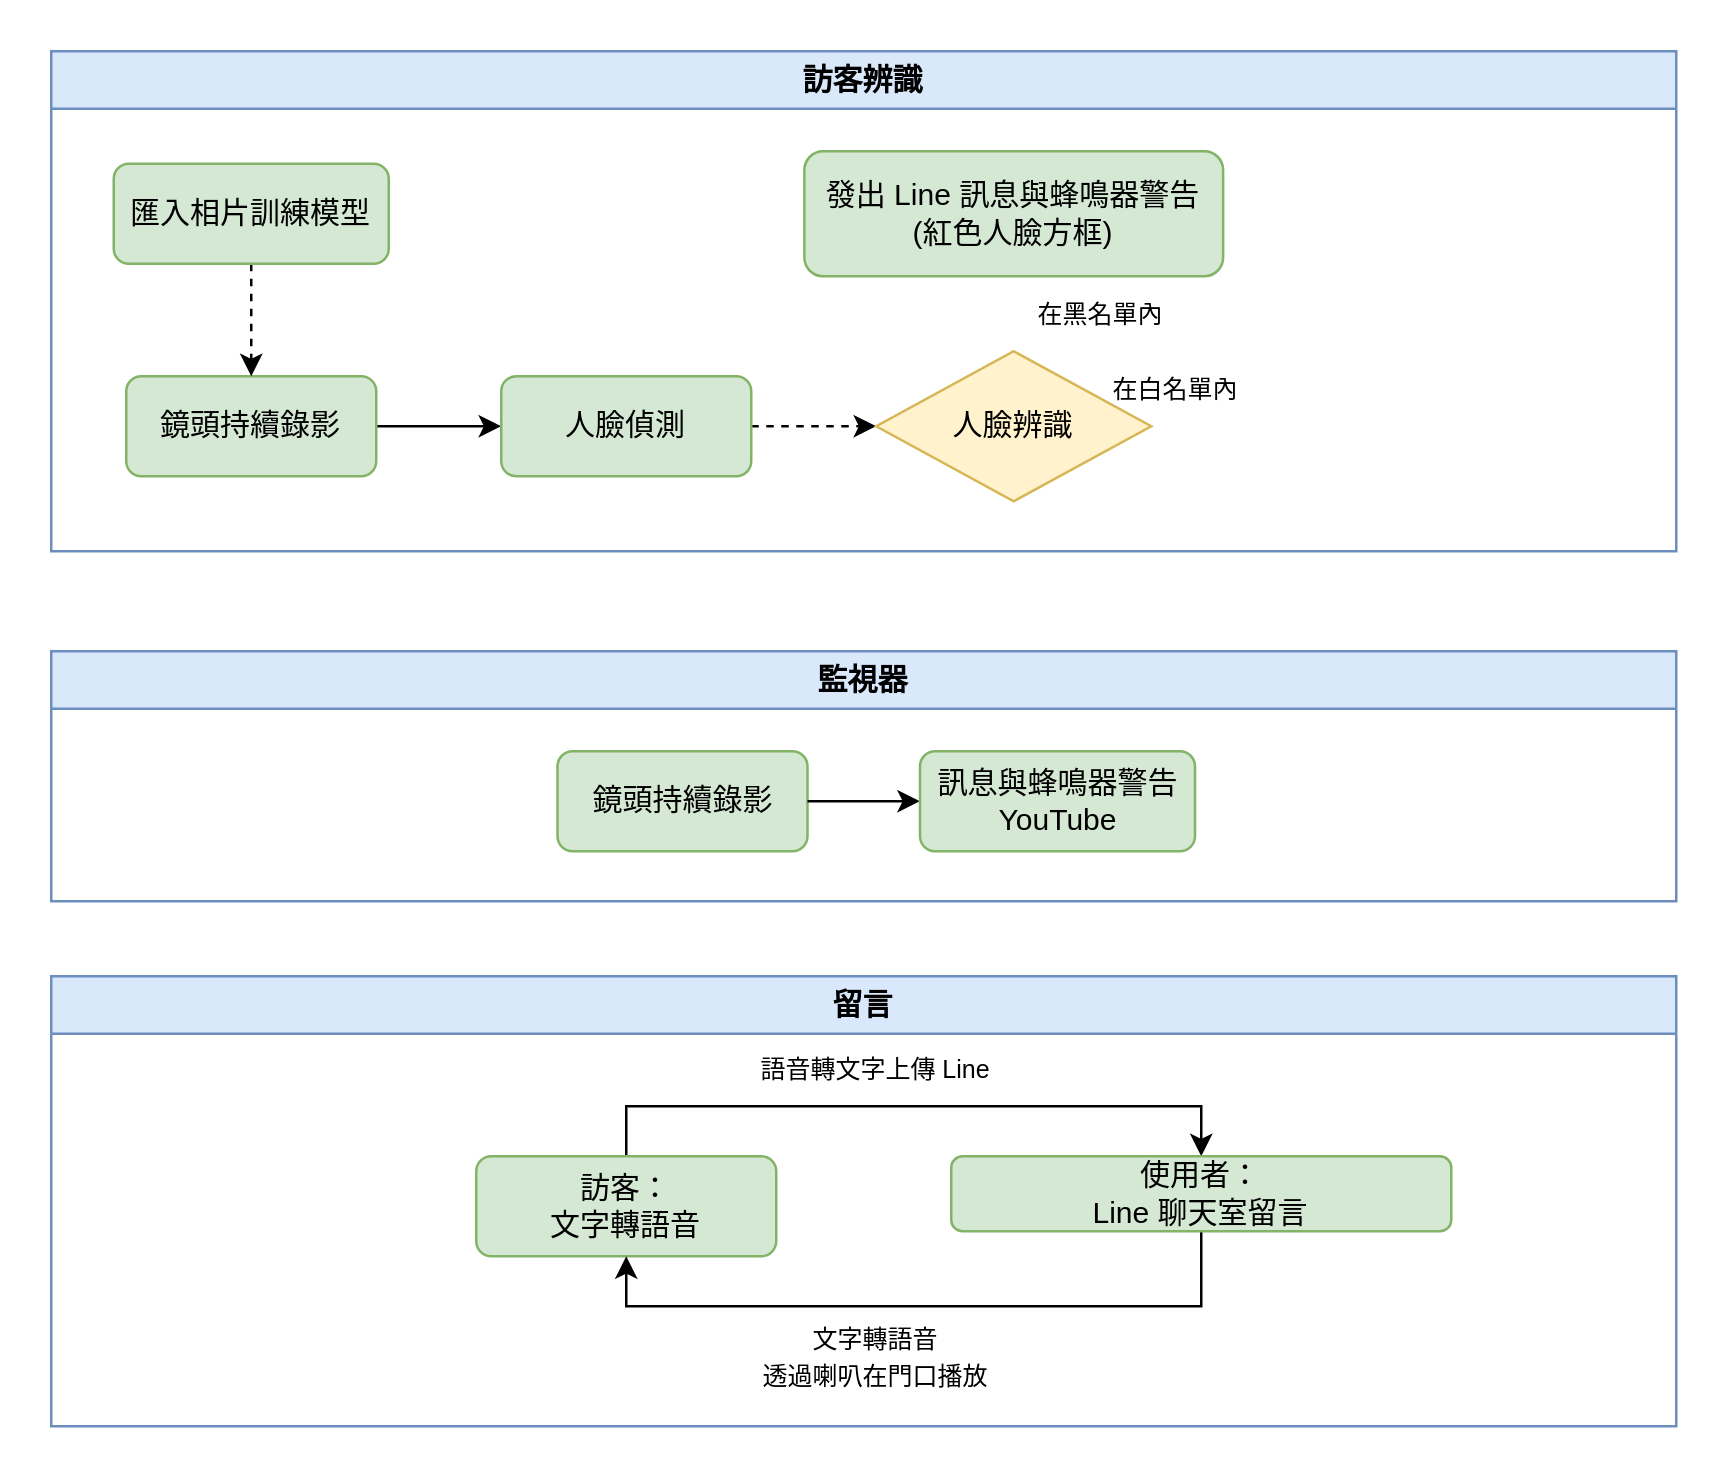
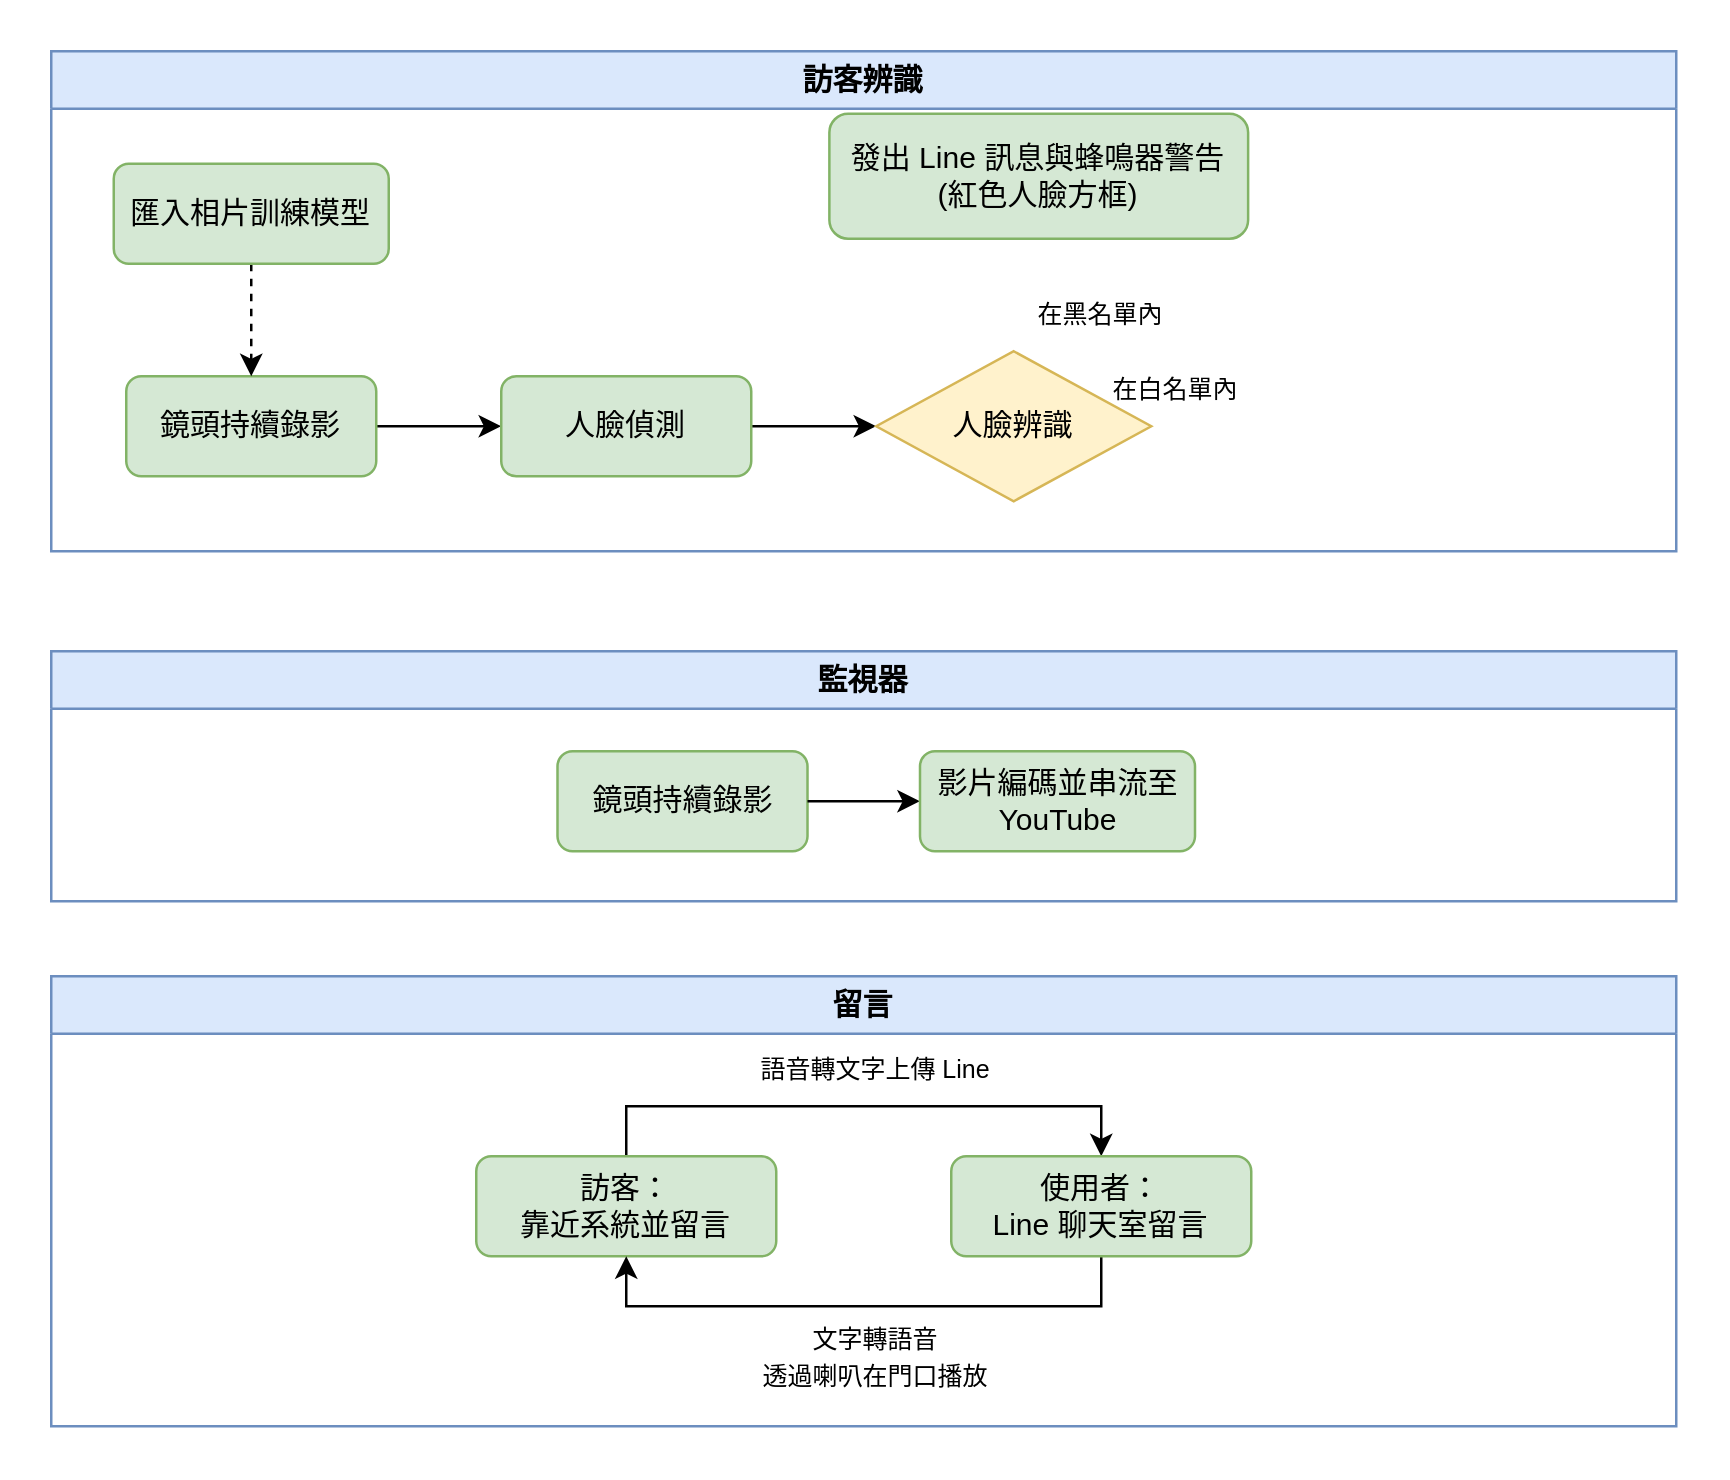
(1014, 214) -> (1039, 176)
(807, 426) -> (807, 426)
(1059, 801) -> (1059, 801)
(1201, 1194) -> (1101, 1206)
(626, 1206) -> (626, 1206)
